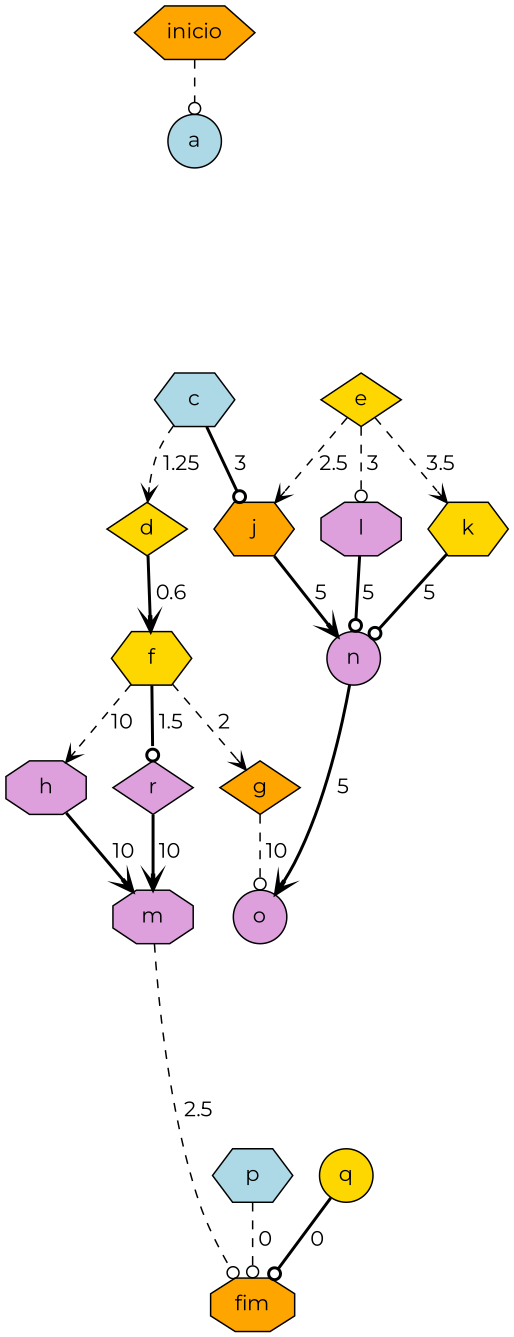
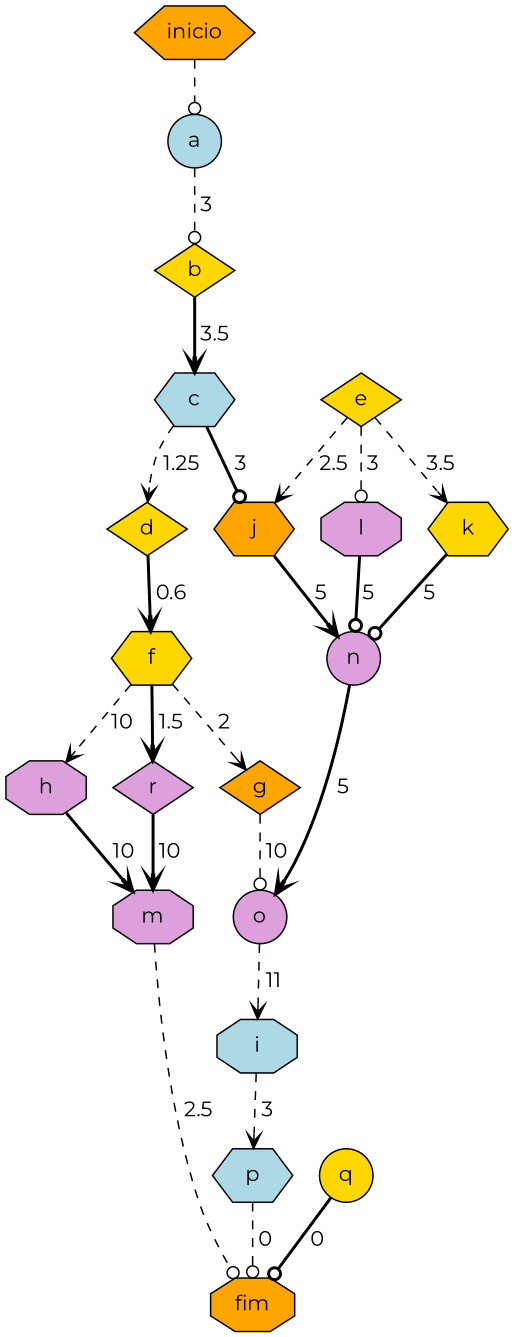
none -> (195, 270)
(152, 716) -> (152, 716)
none -> (257, 1046)
